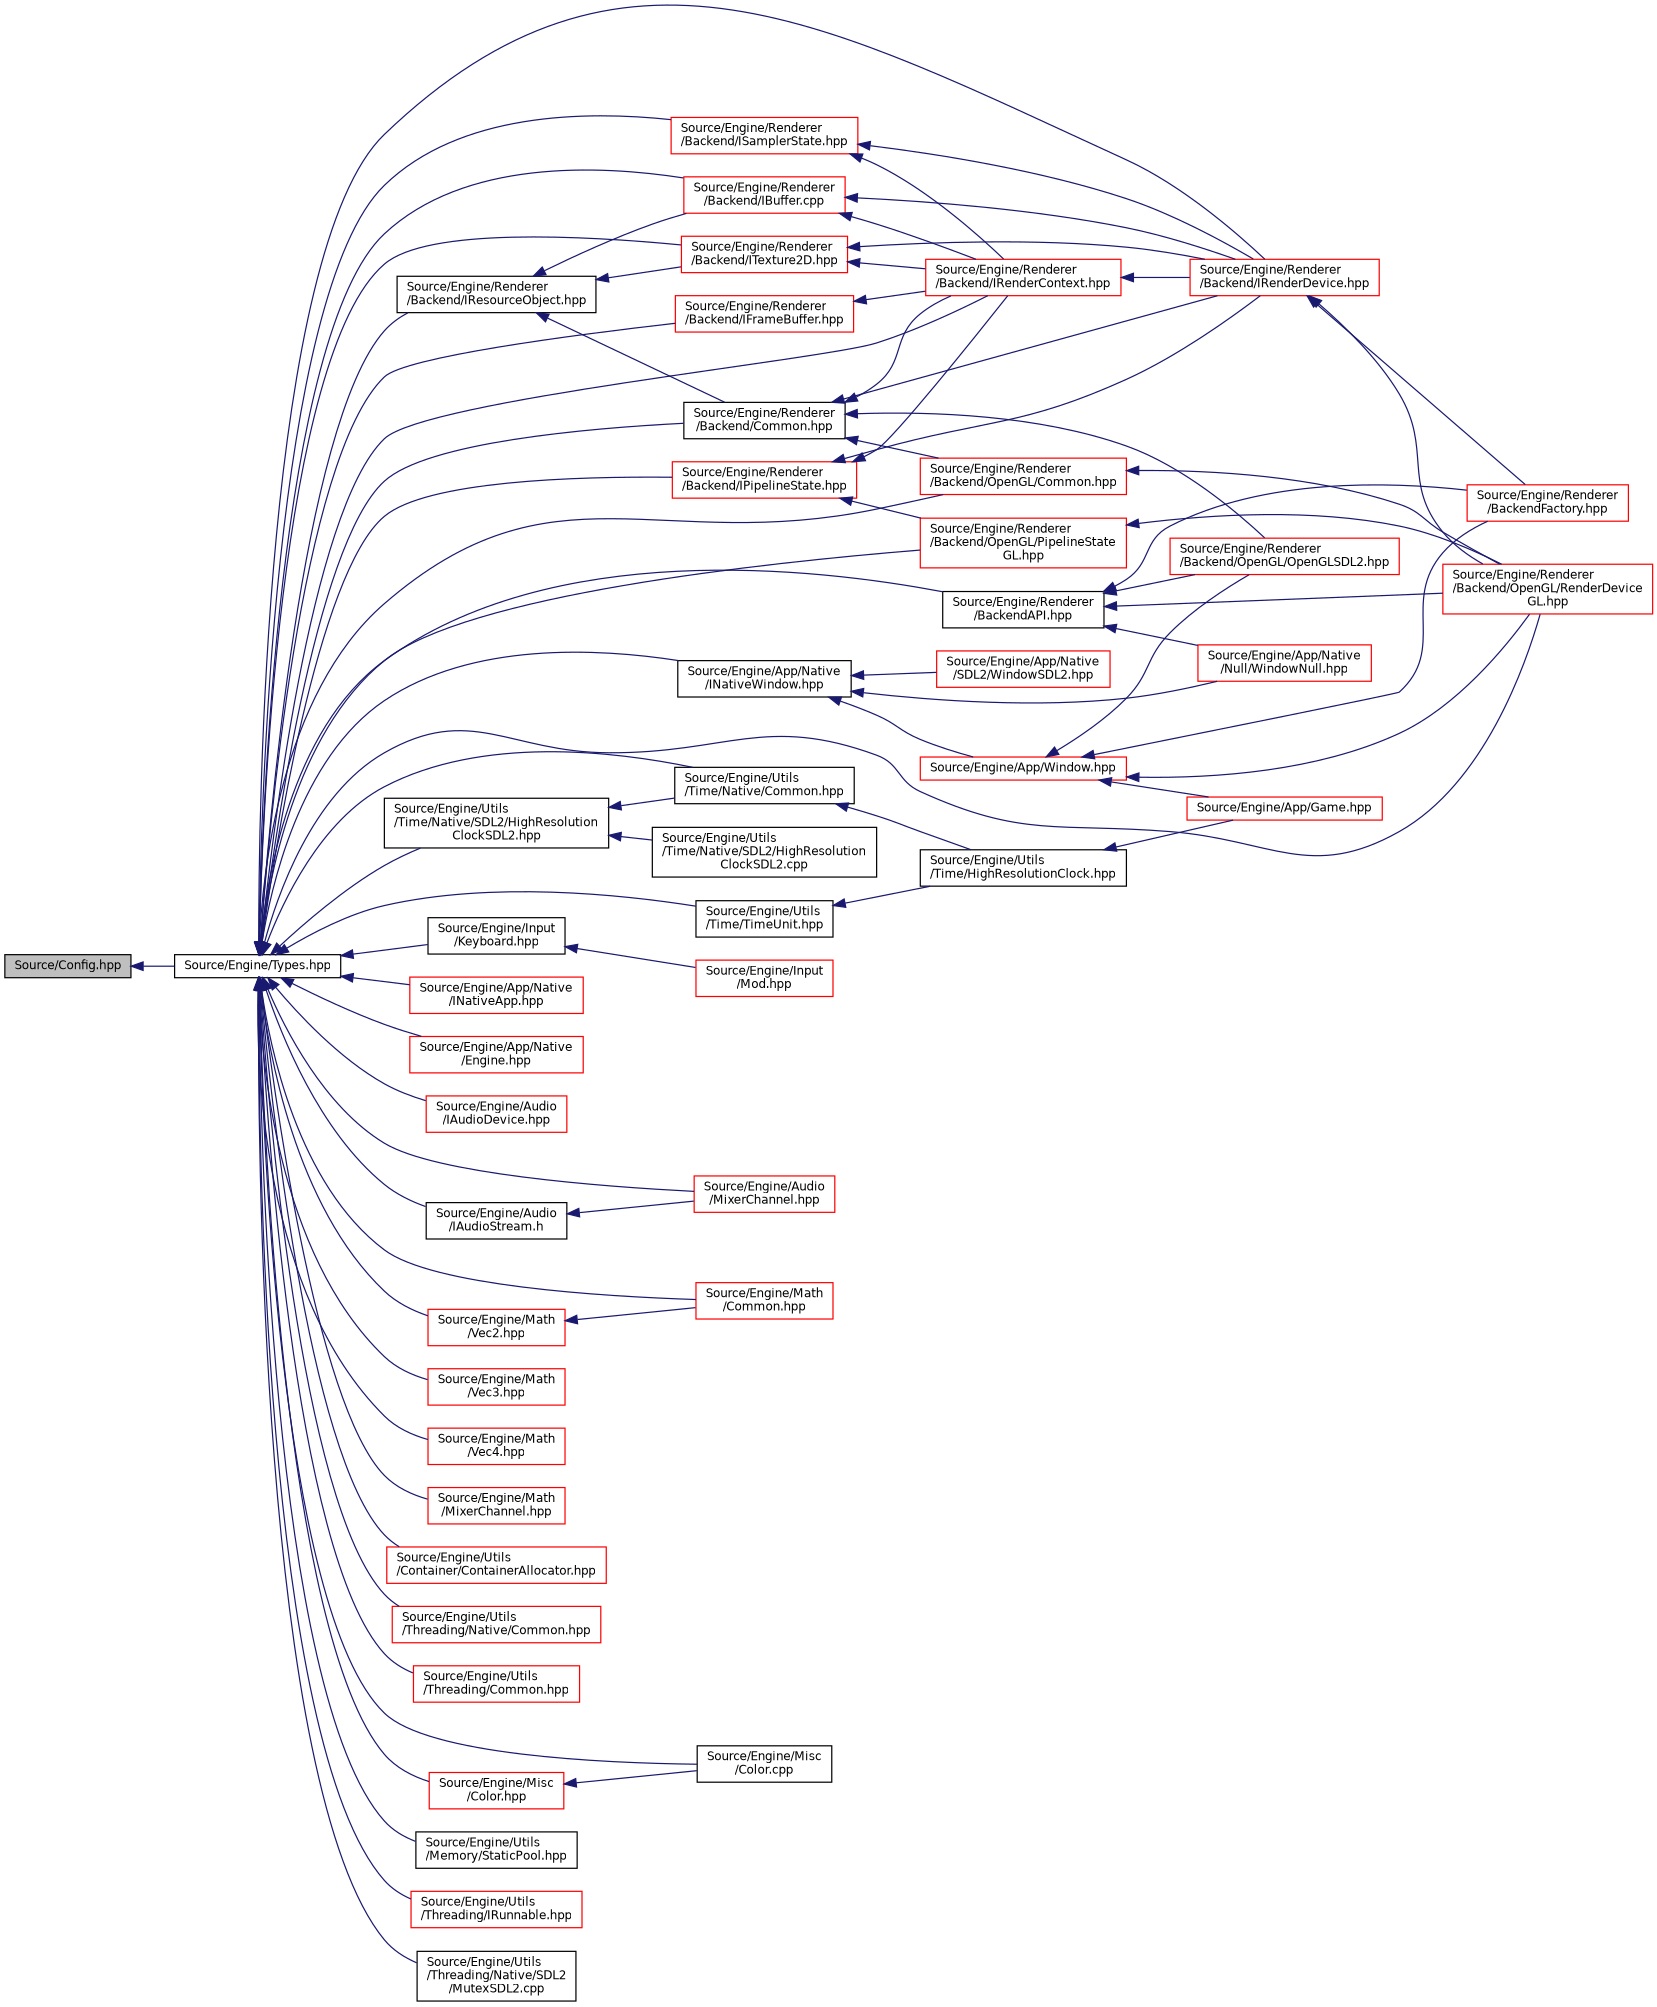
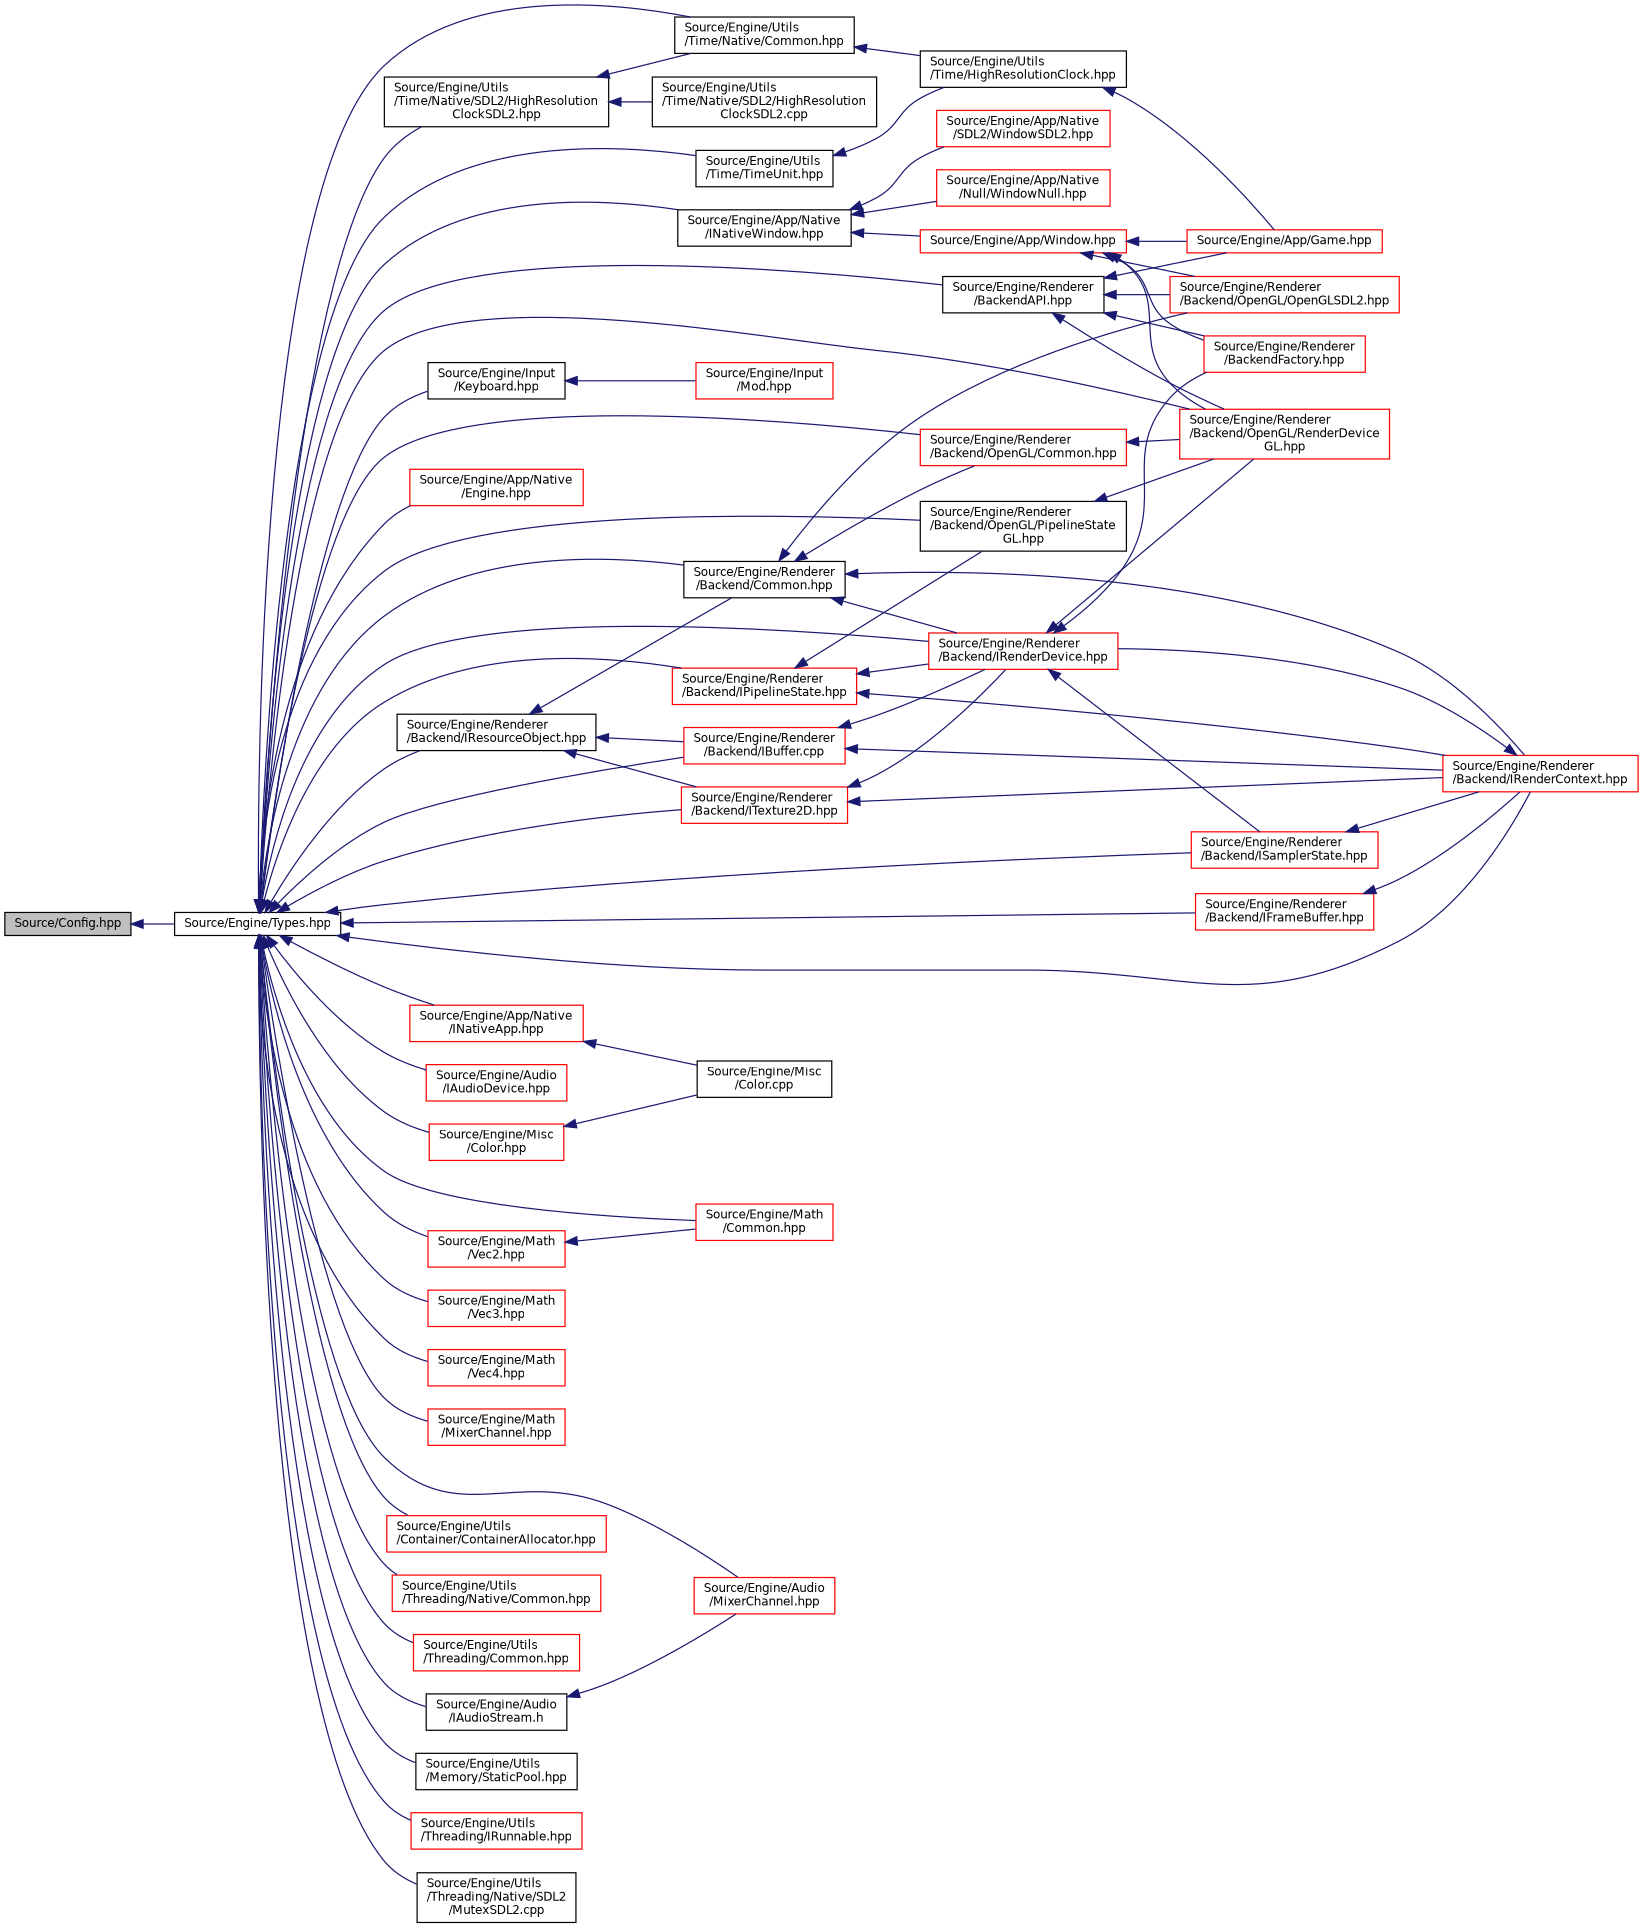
(1068, 182) -> (1154, 750)
(1023, 543) -> (1023, 526)
(1155, 637) -> (1171, 264)
(336, 1621) -> (646, 1055)
